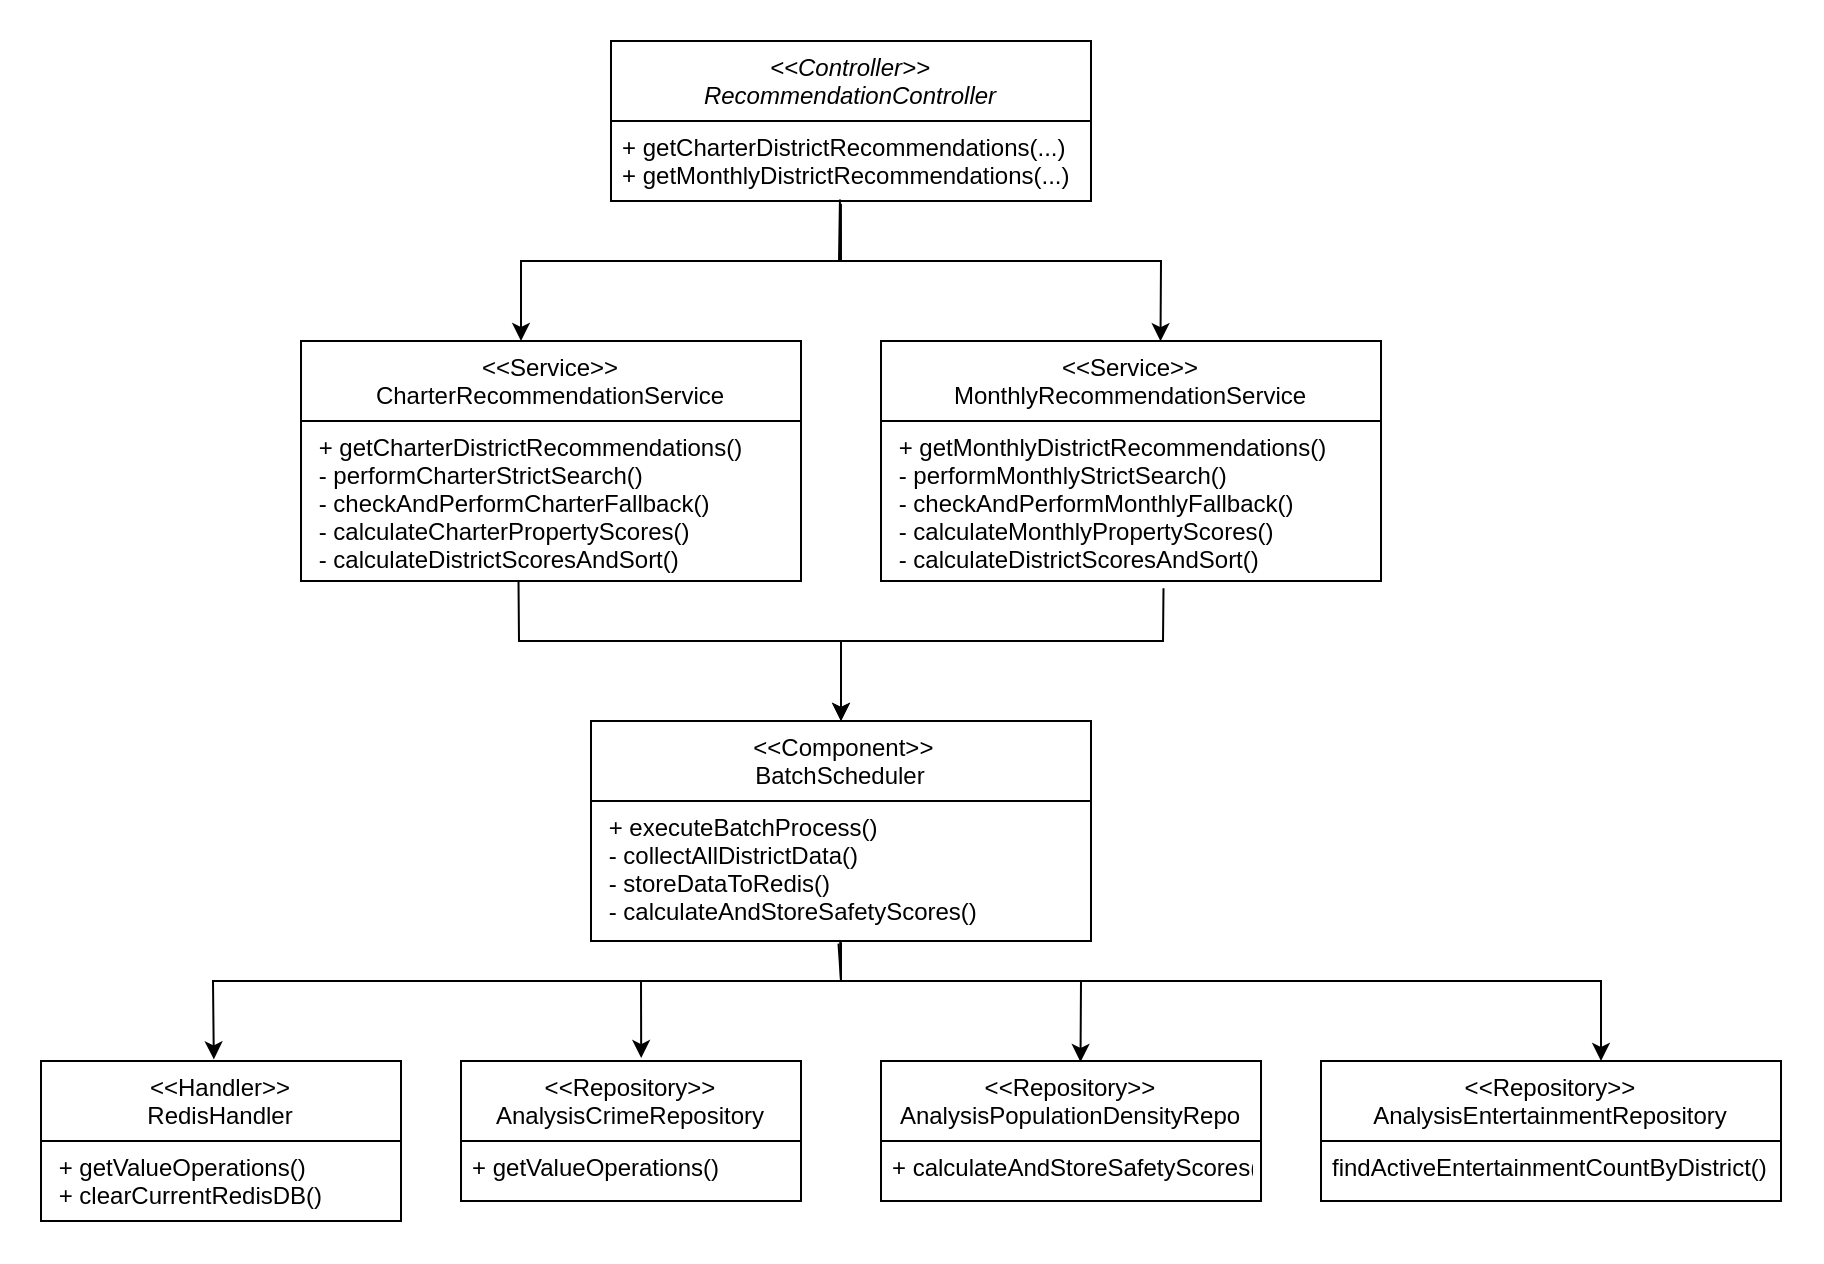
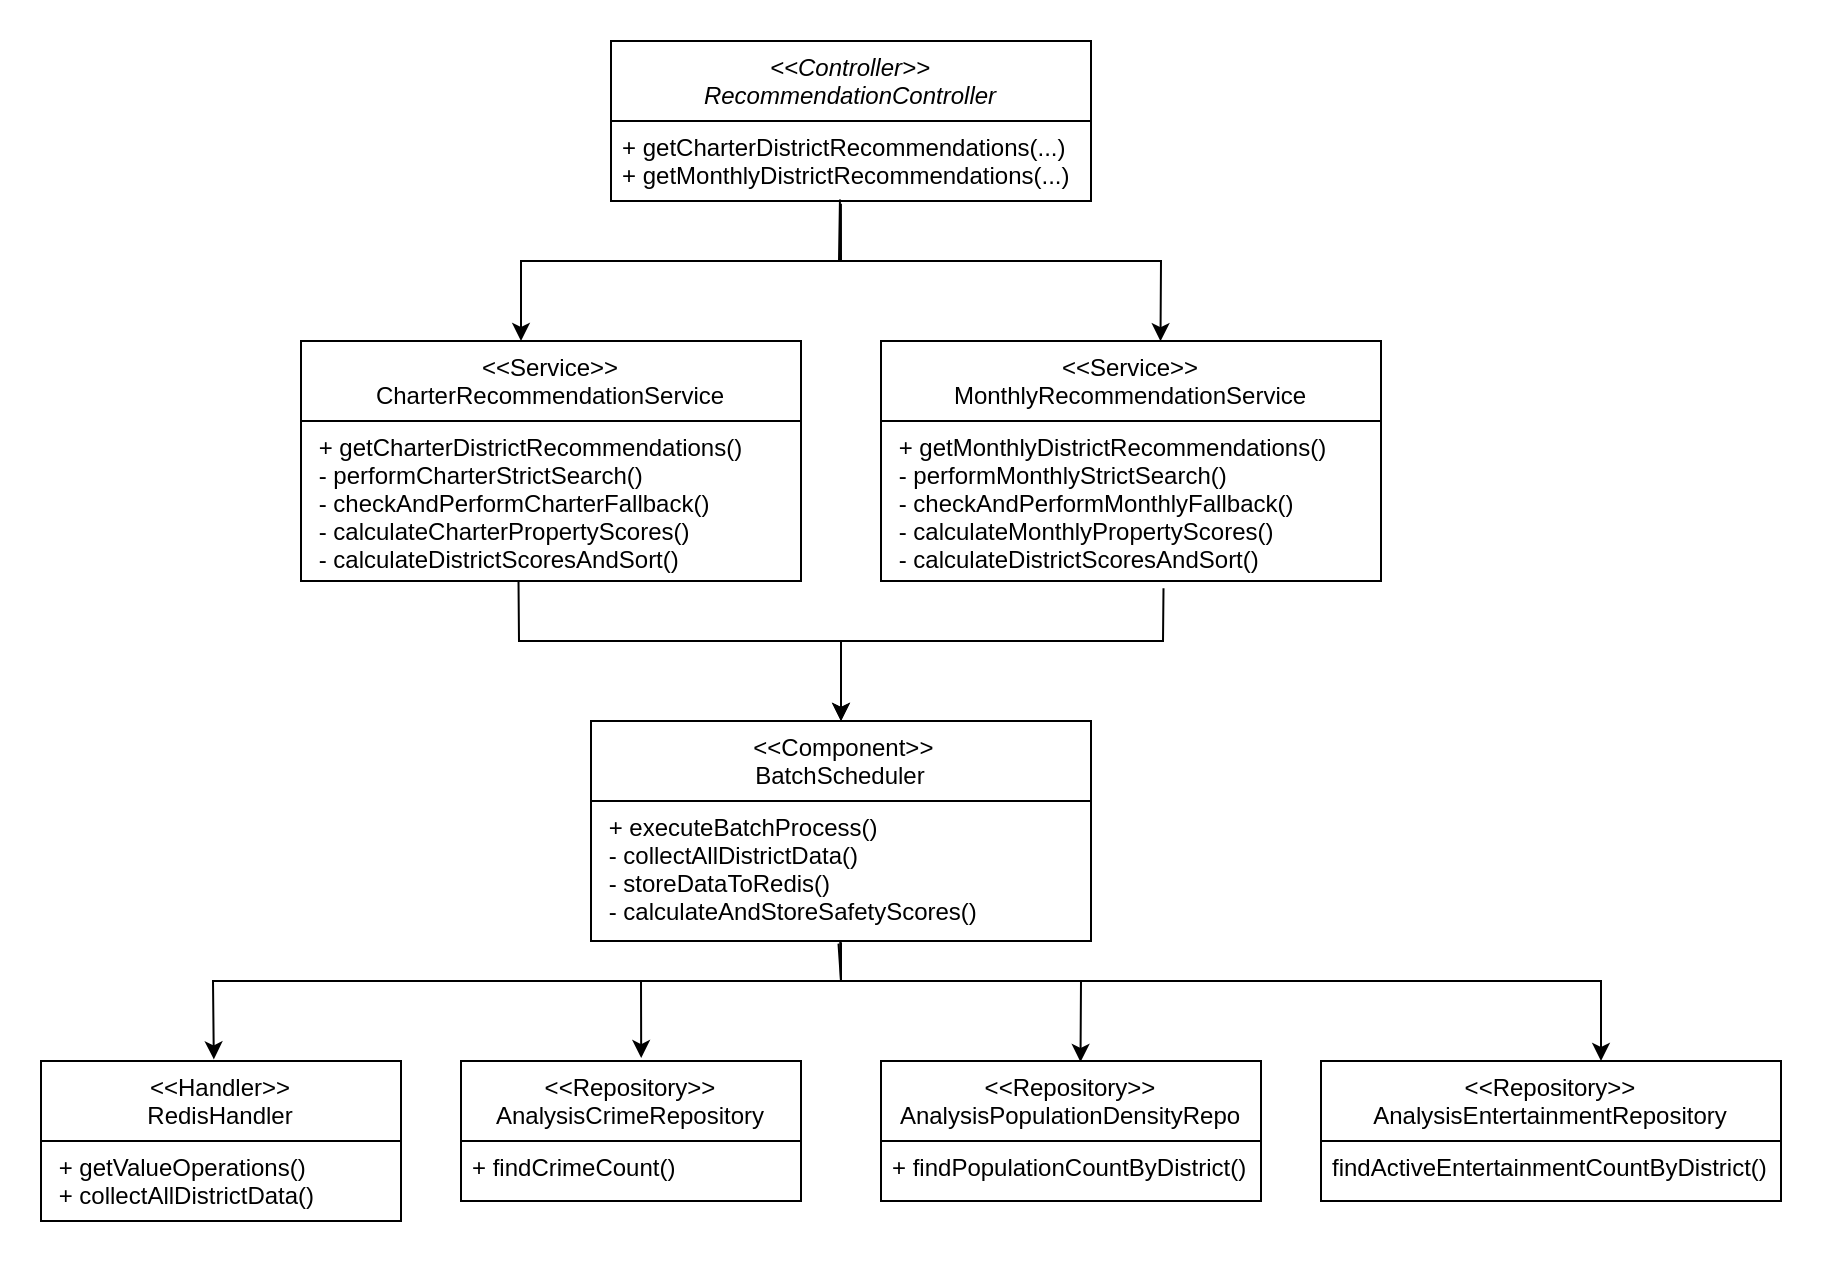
(190, 1168) -> (190, 1168)
(610, 1168) -> (584, 1168)
(1104, 1168) -> (1095, 1168)
